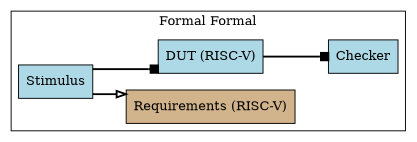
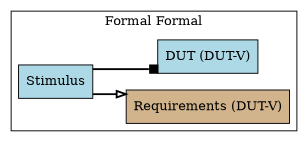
(211, 57) -> (208, 57)
(363, 57) -> none
(211, 107) -> (208, 107)
